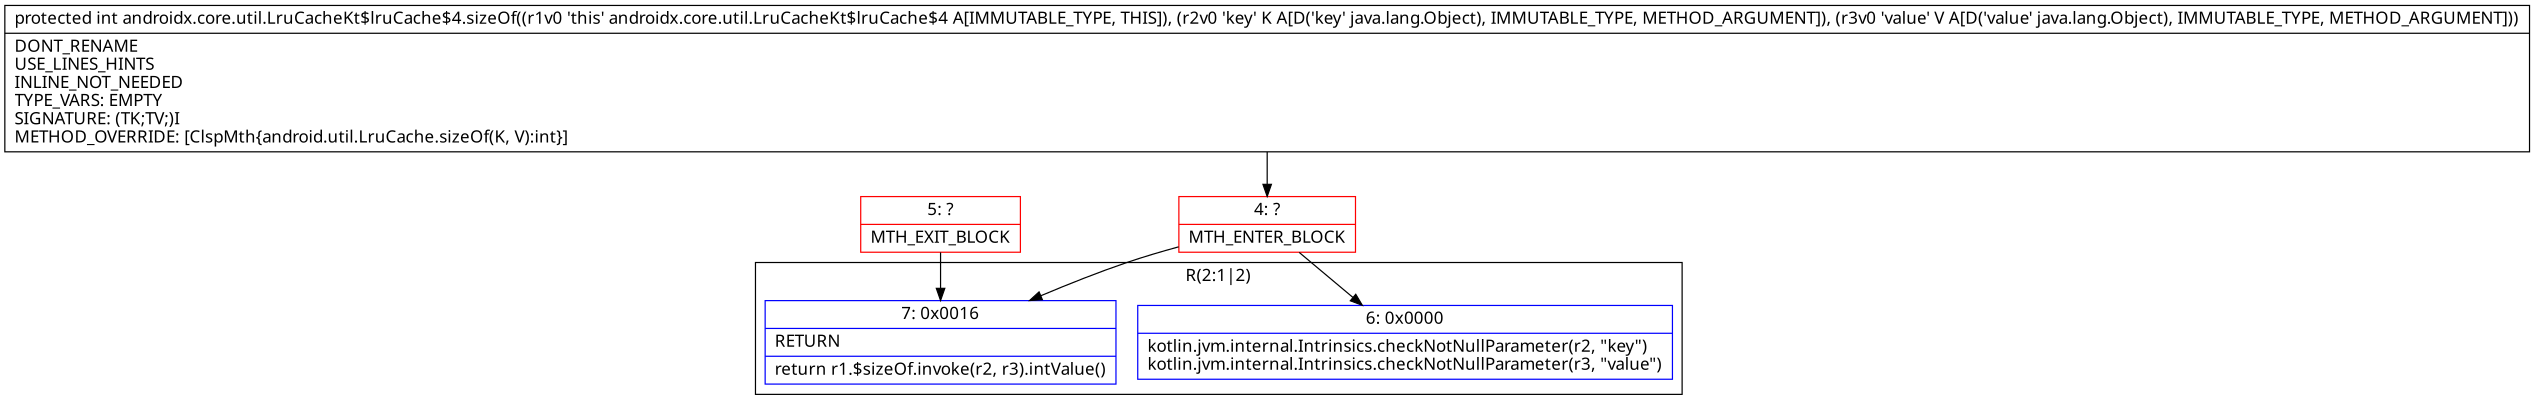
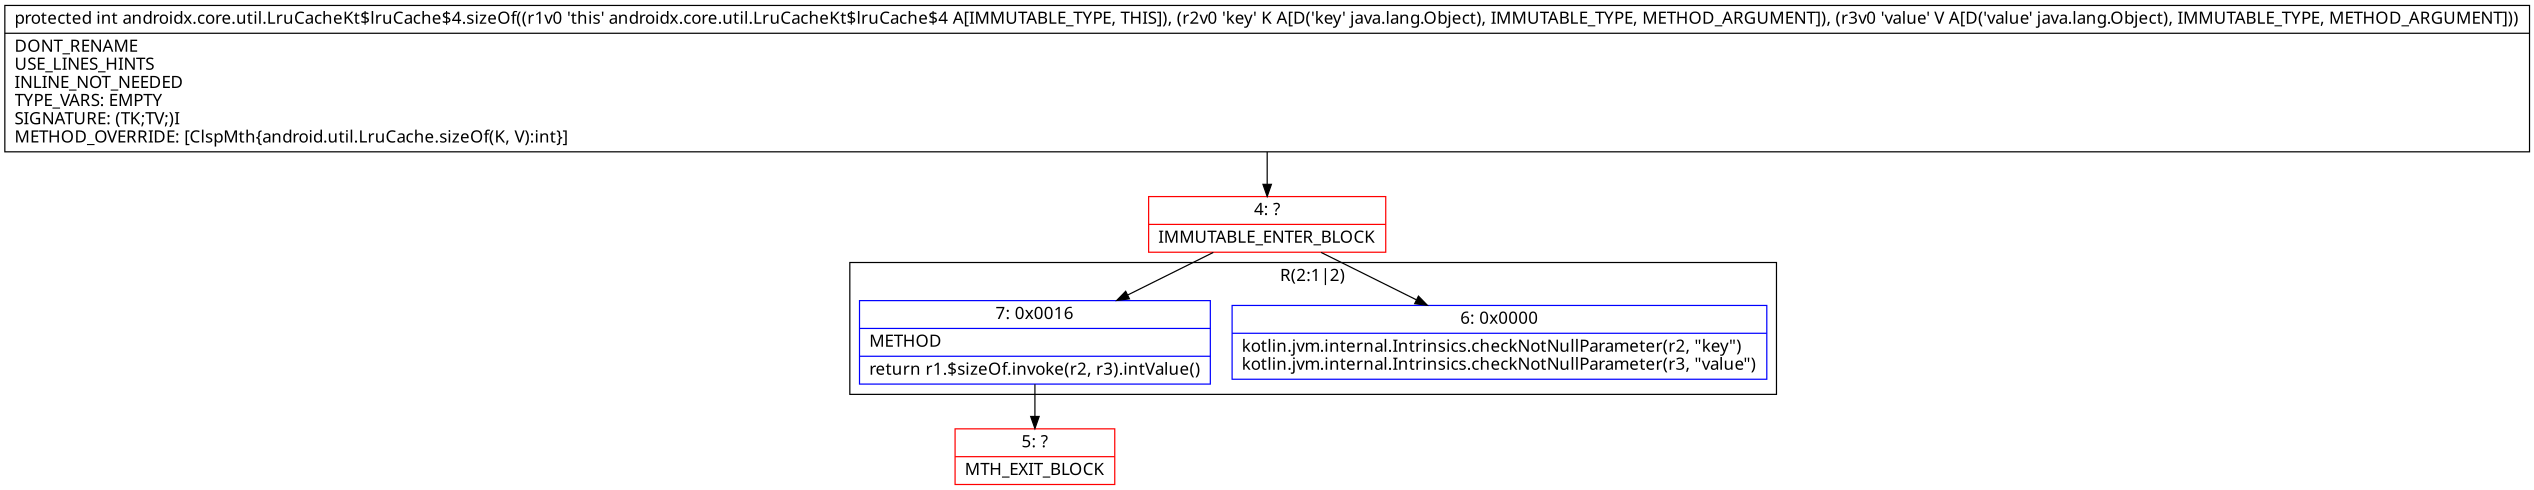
(1267, 238) -> (1267, 238)
(941, 270) -> (1035, 402)
(808, 342) -> (906, 342)
